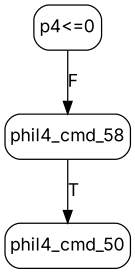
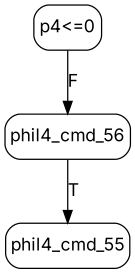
(68, 137) -> (68, 137)
(68, 246) -> (68, 246)
